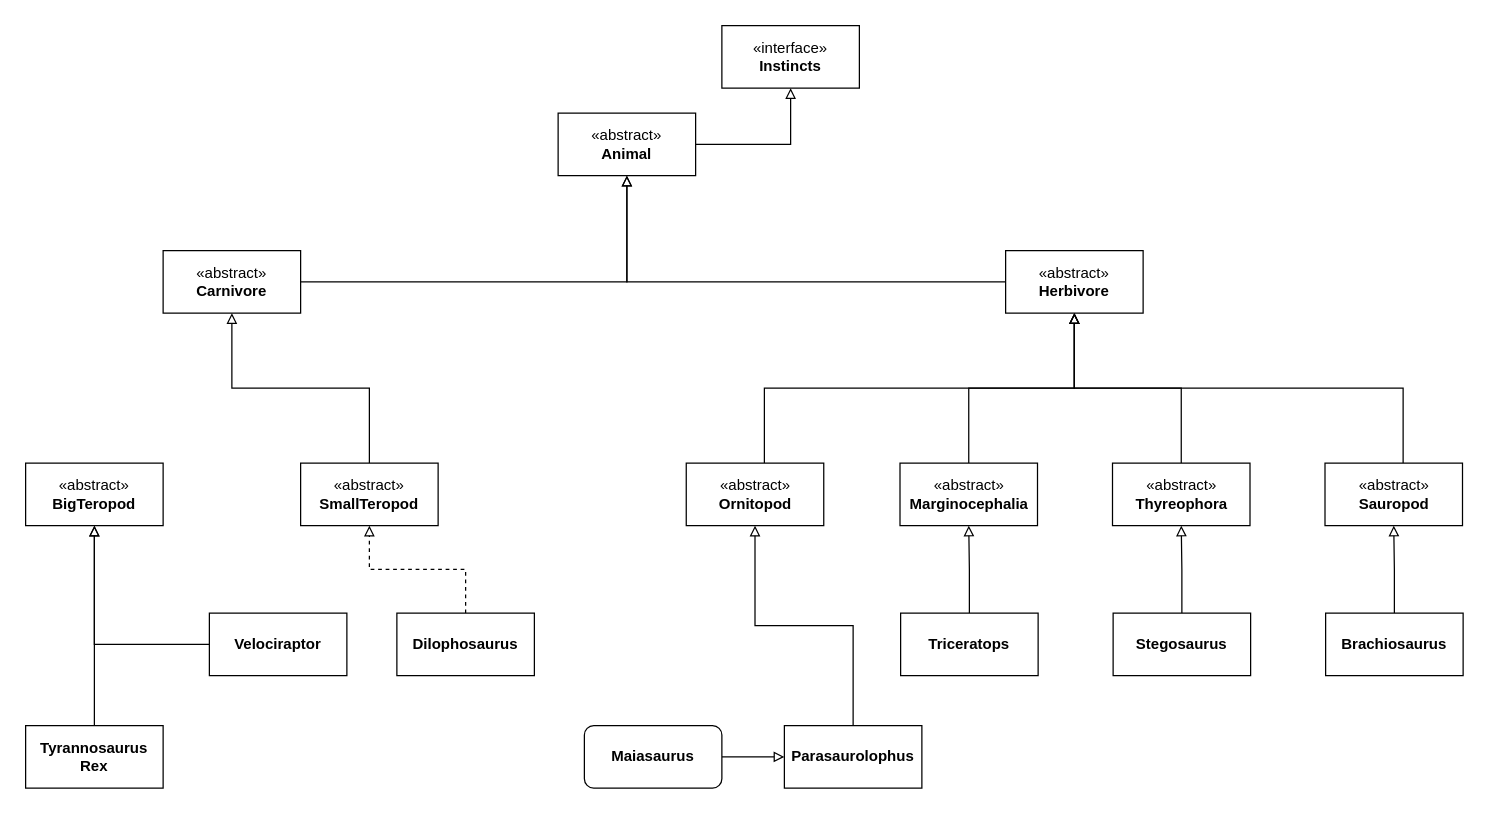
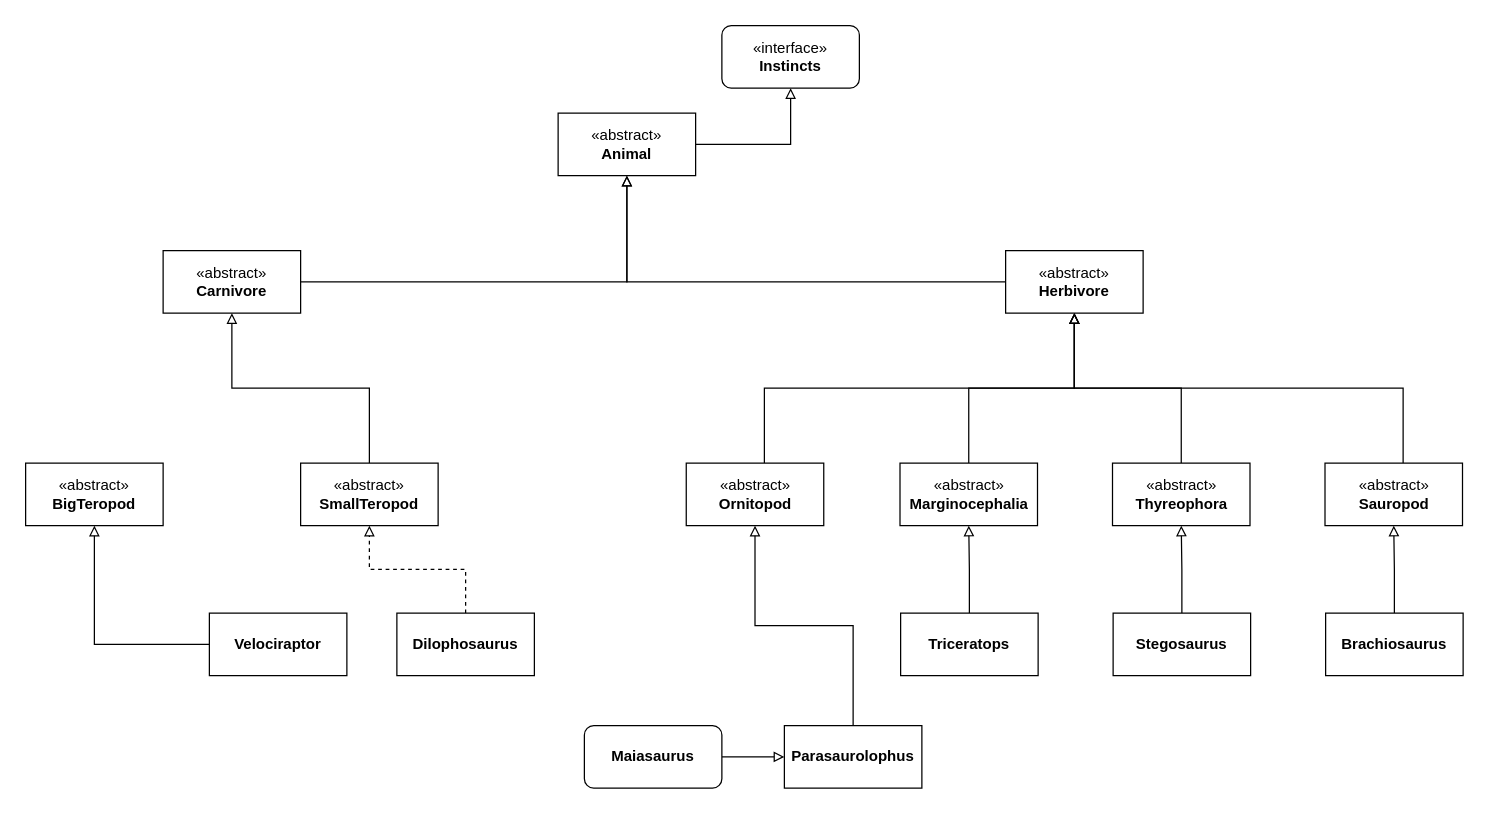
(791, 57) -> (791, 57)
(94, 686) -> none
(94, 757) -> none
